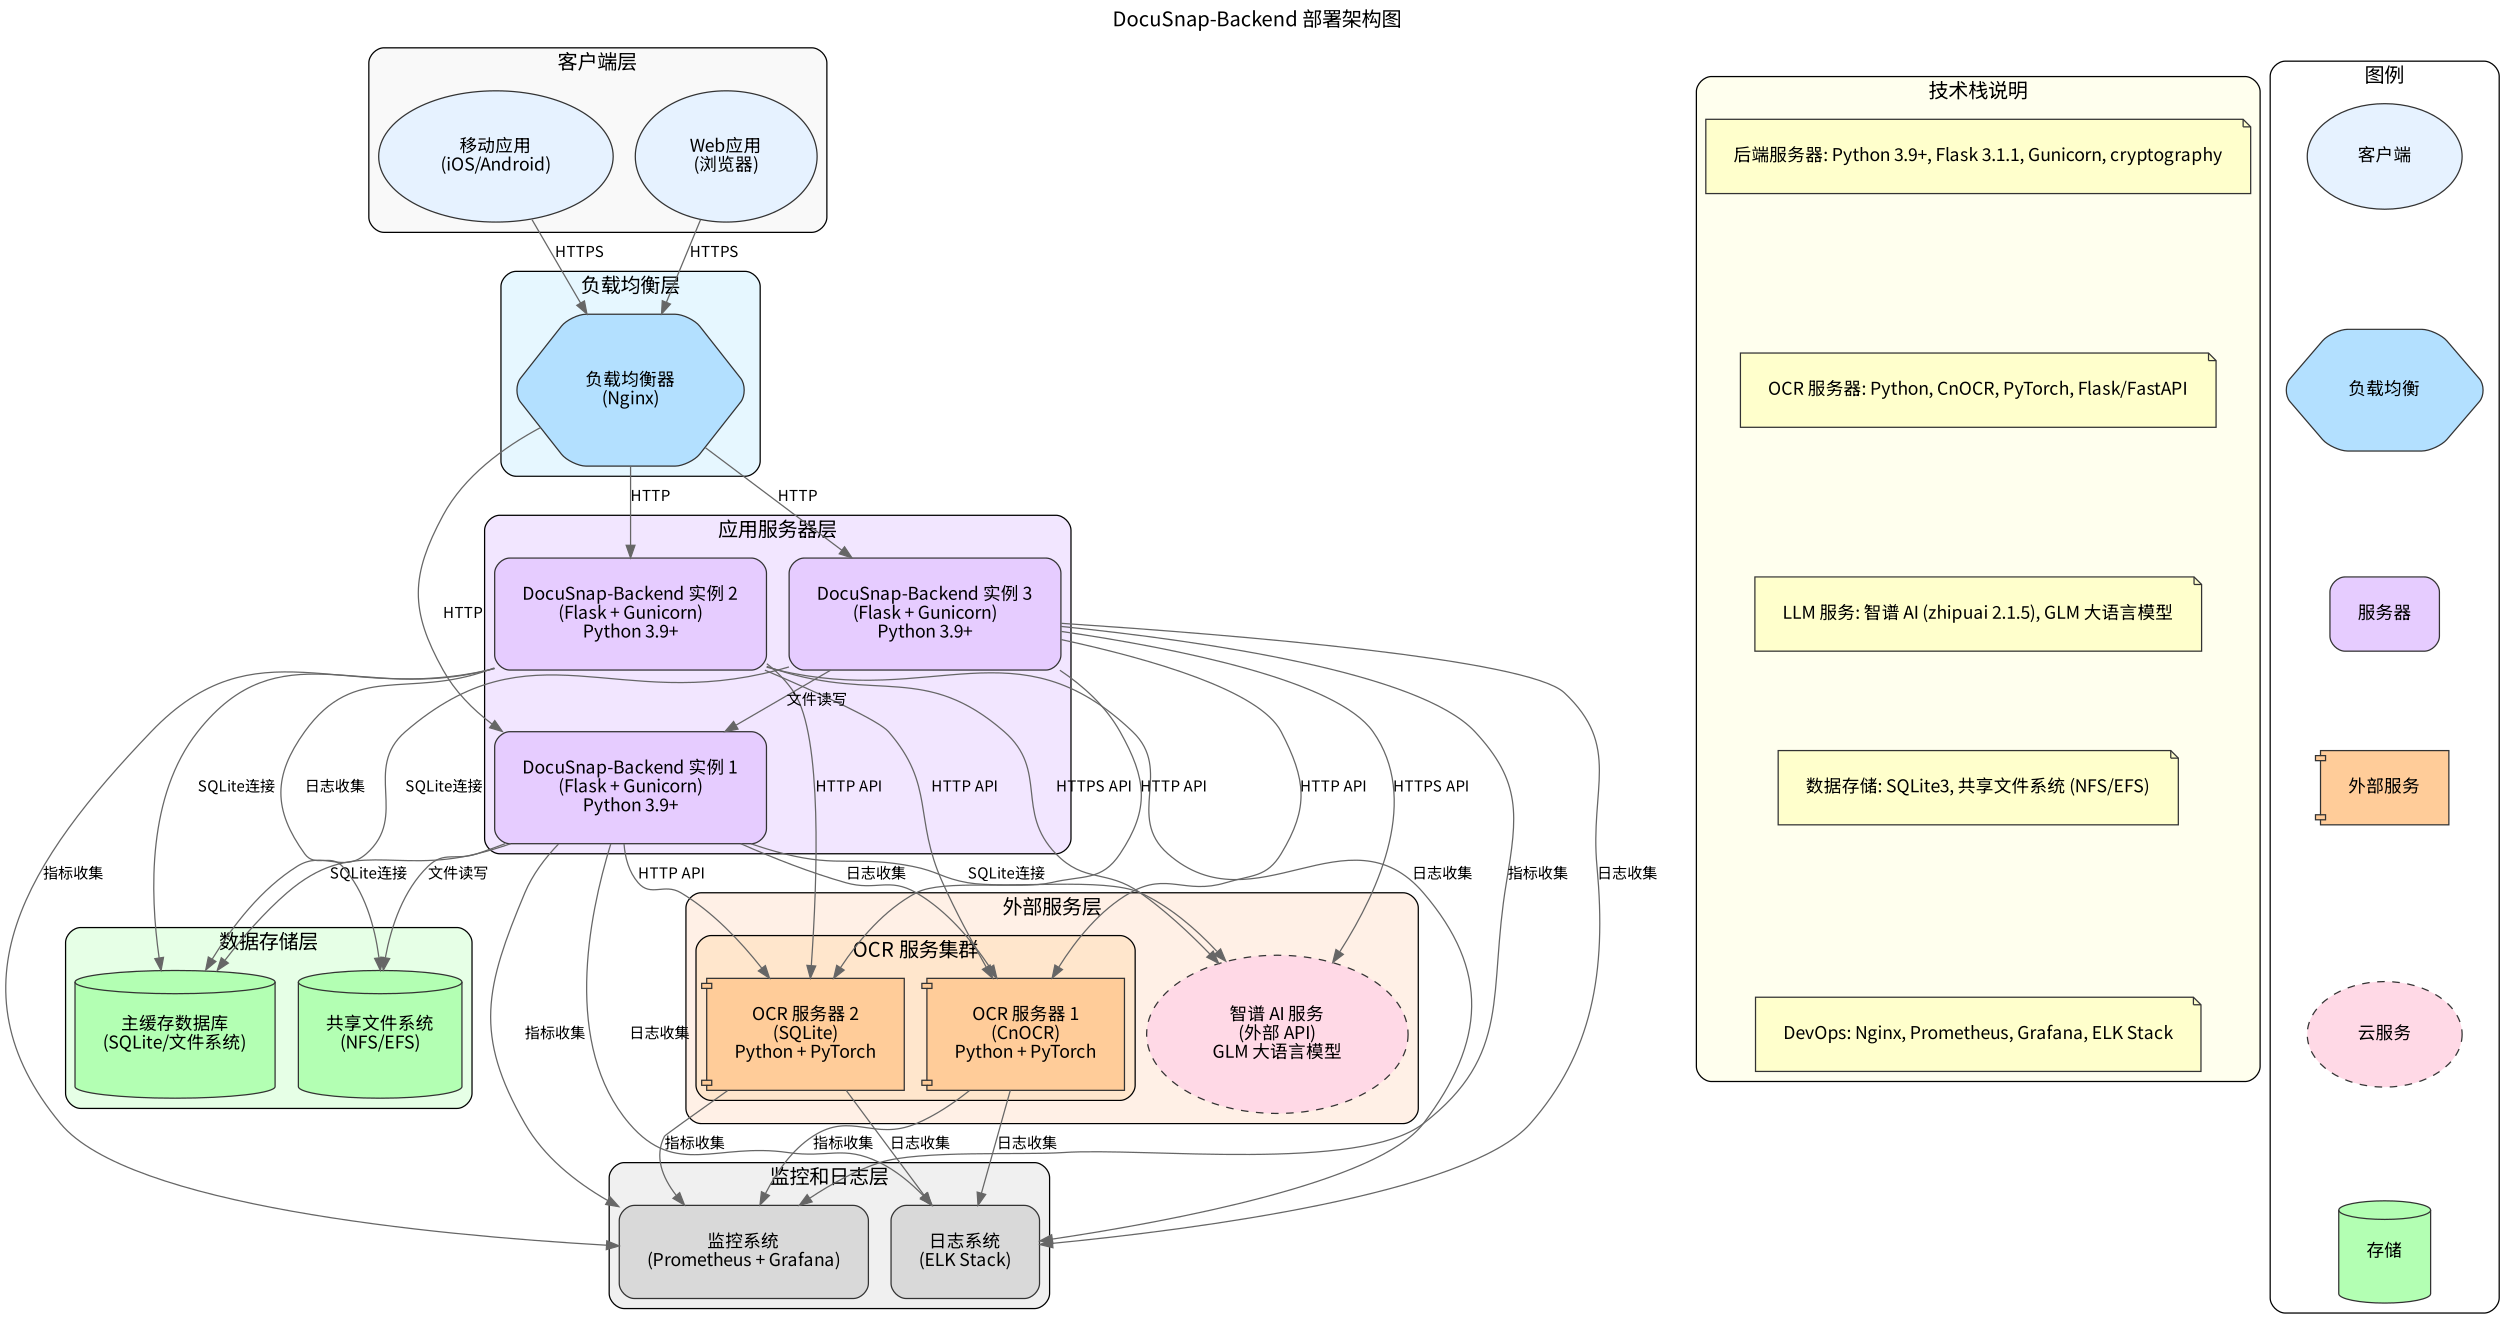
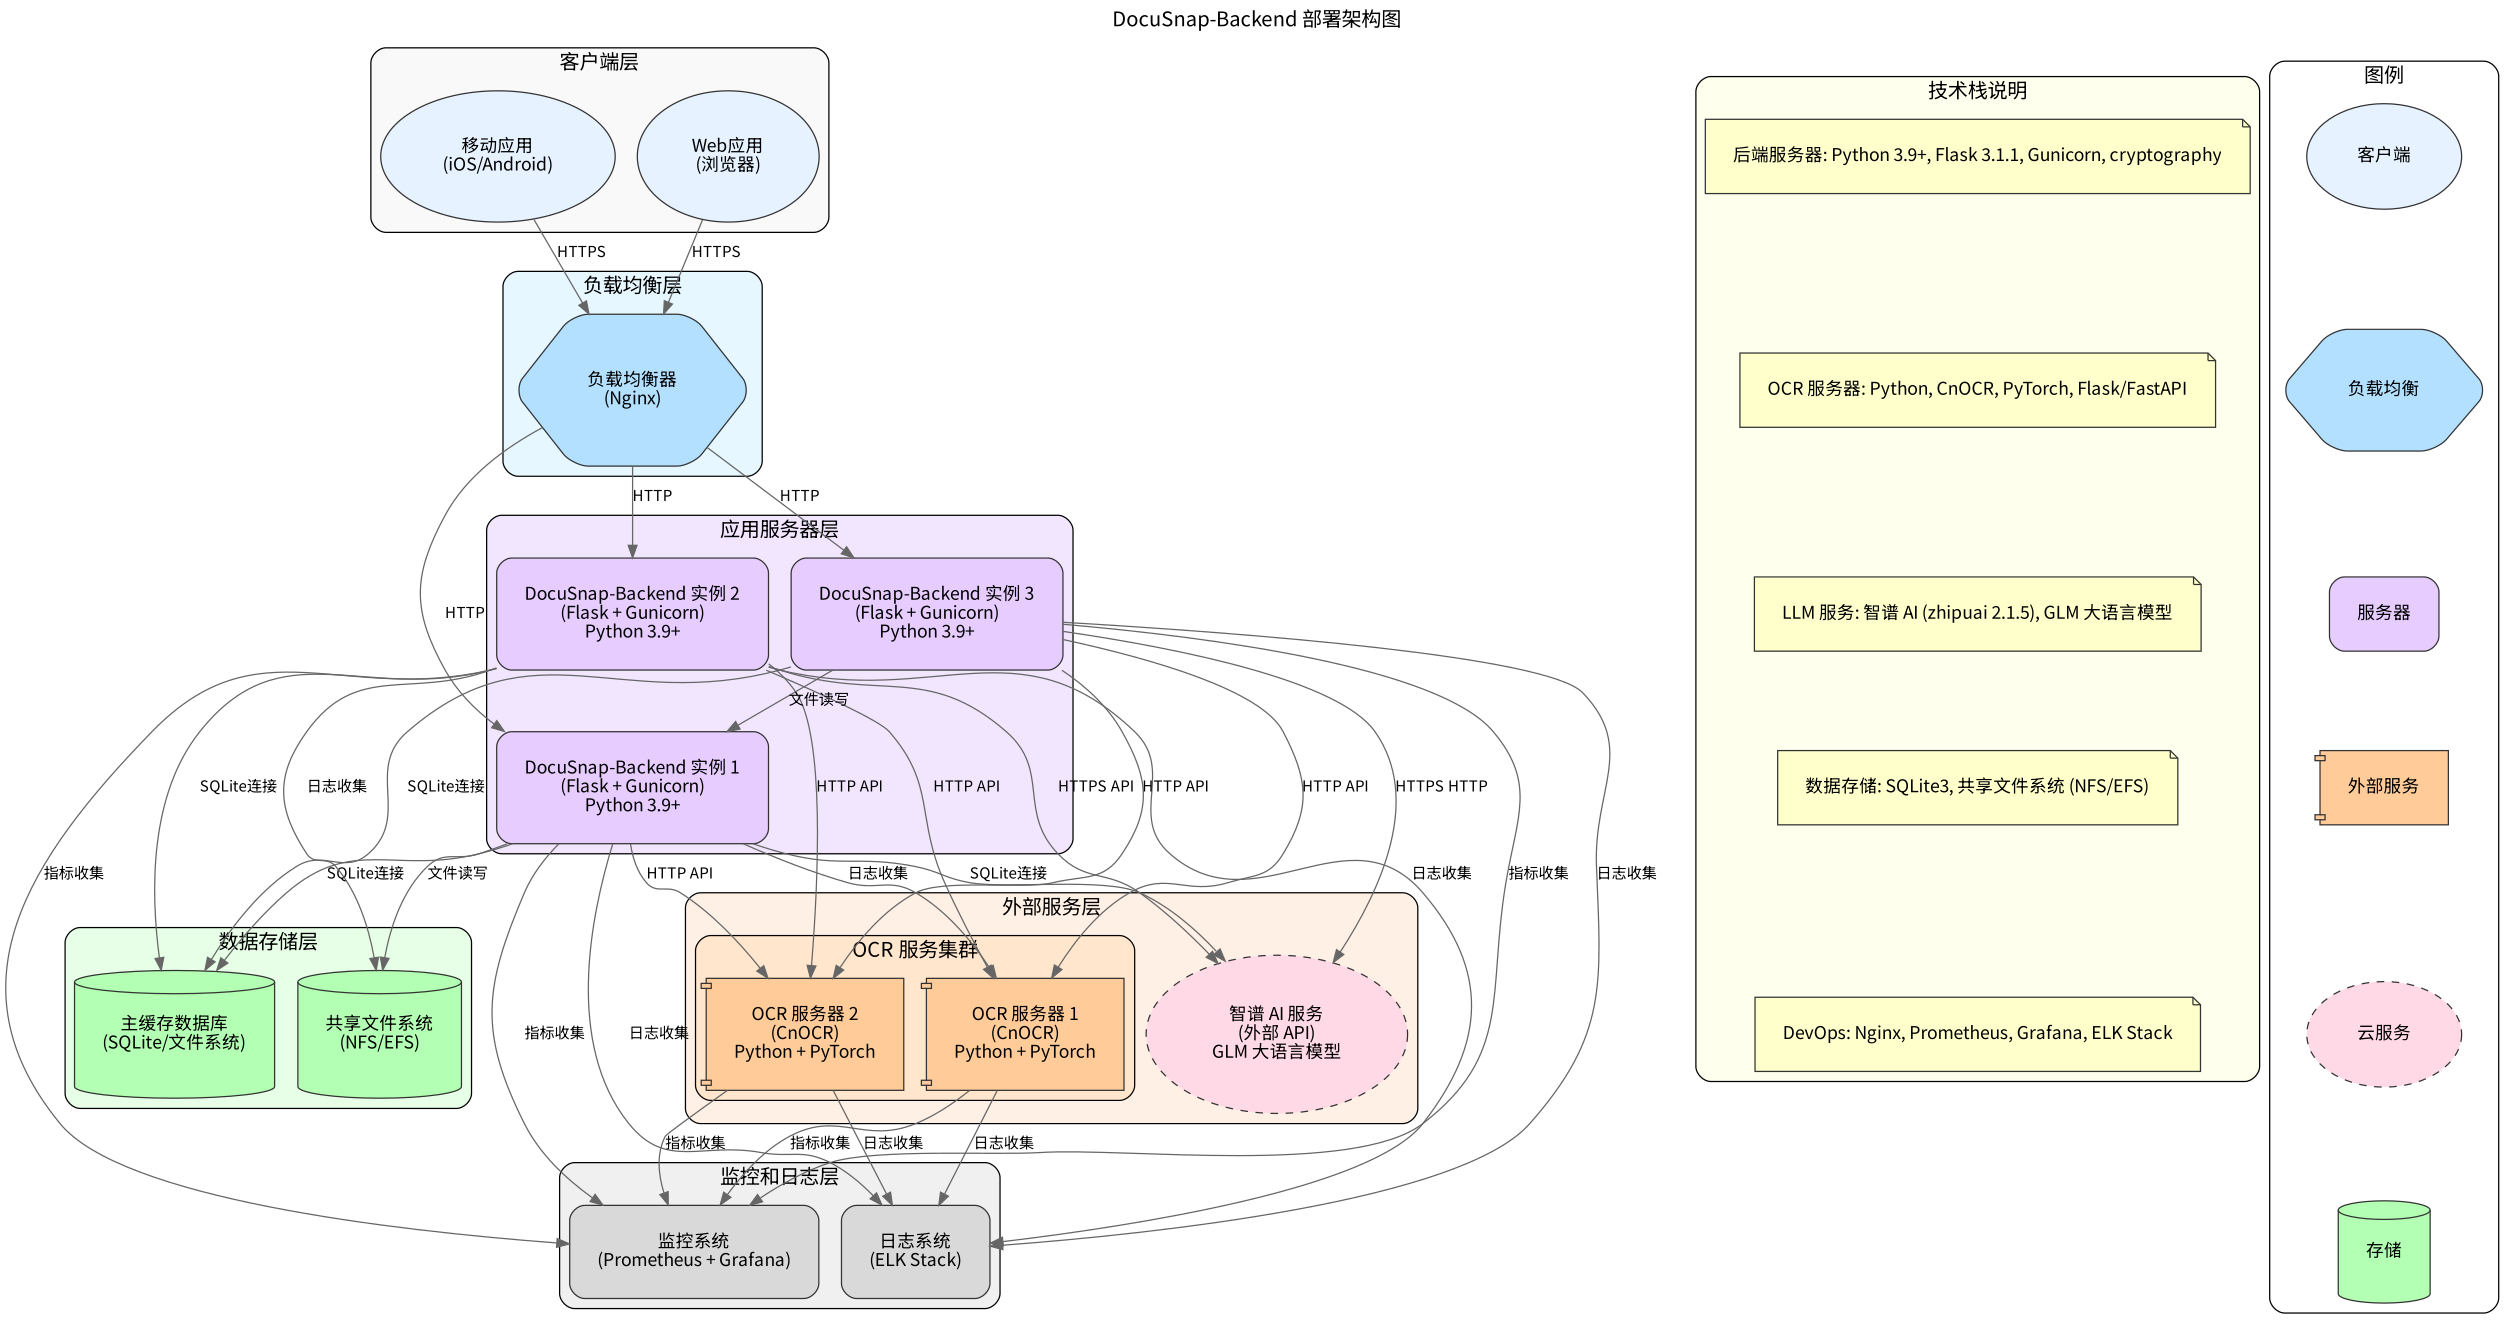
(1431, 788) -> (1442, 788)
(805, 1034) -> (805, 1034)
